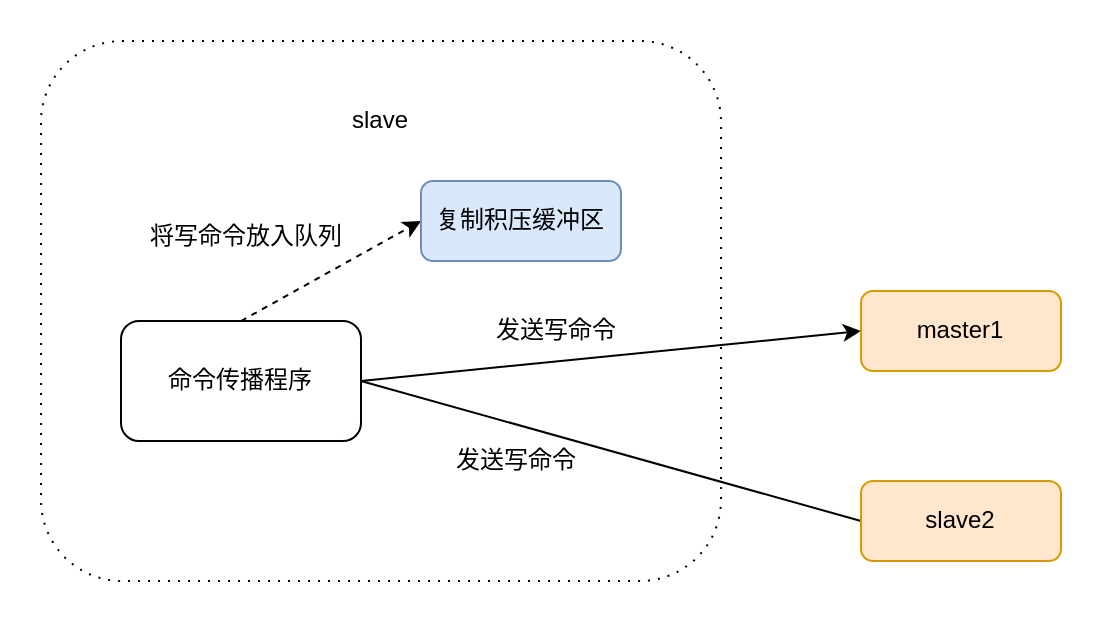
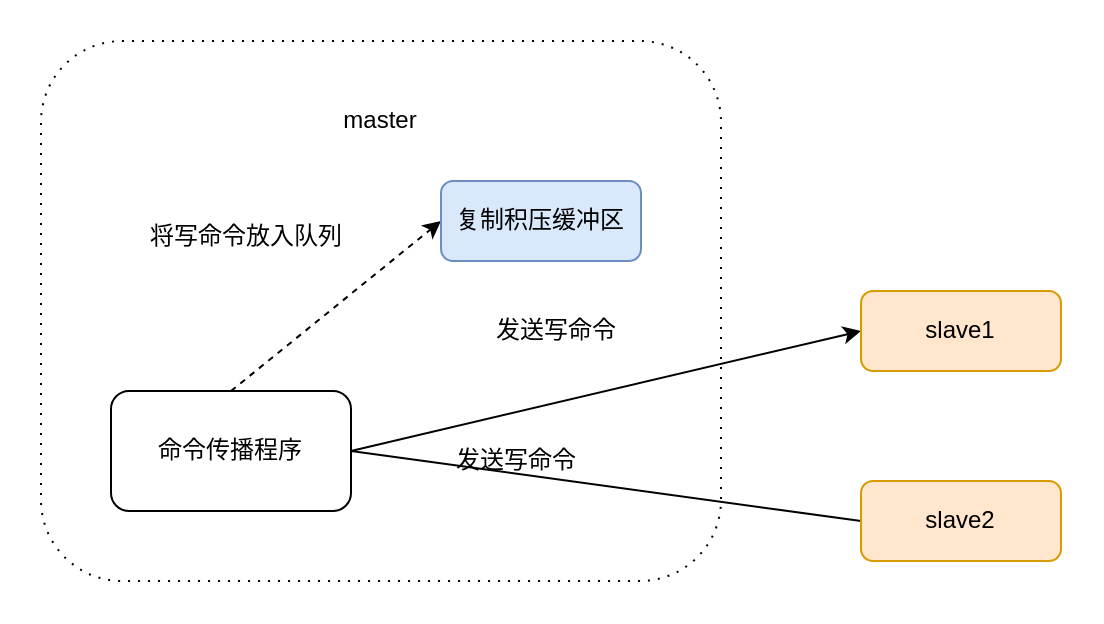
(381, 121) -> (381, 121)
(521, 221) -> (541, 221)
(961, 331) -> (961, 331)
(241, 381) -> (231, 451)
